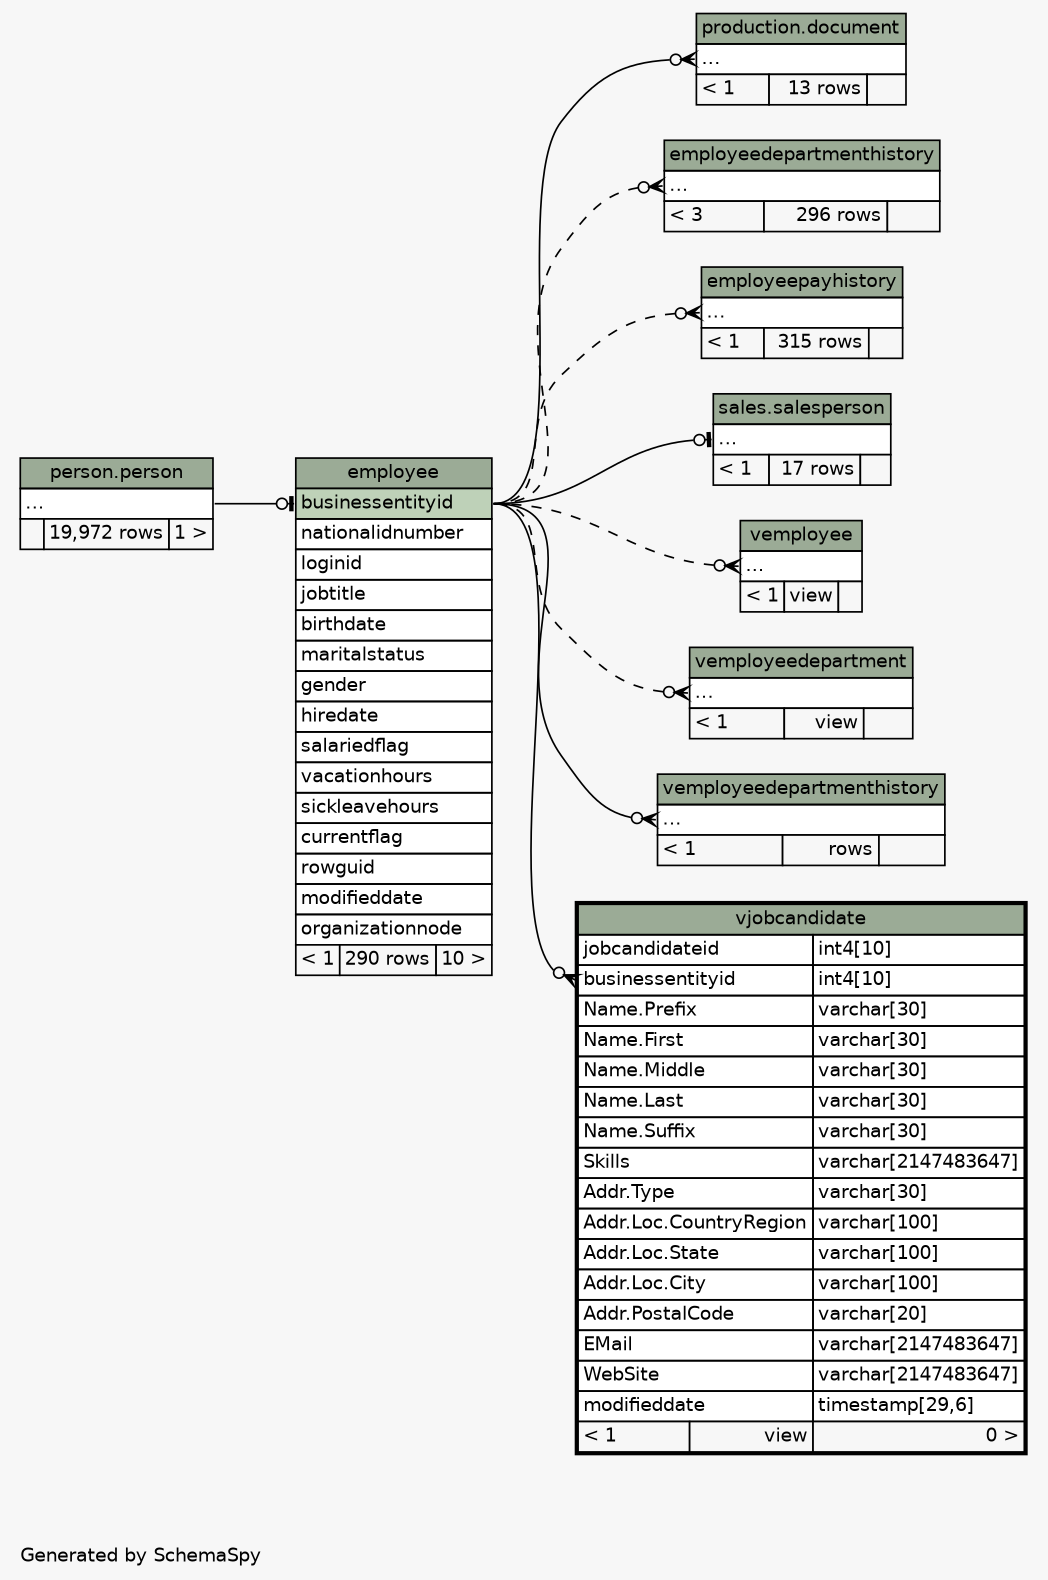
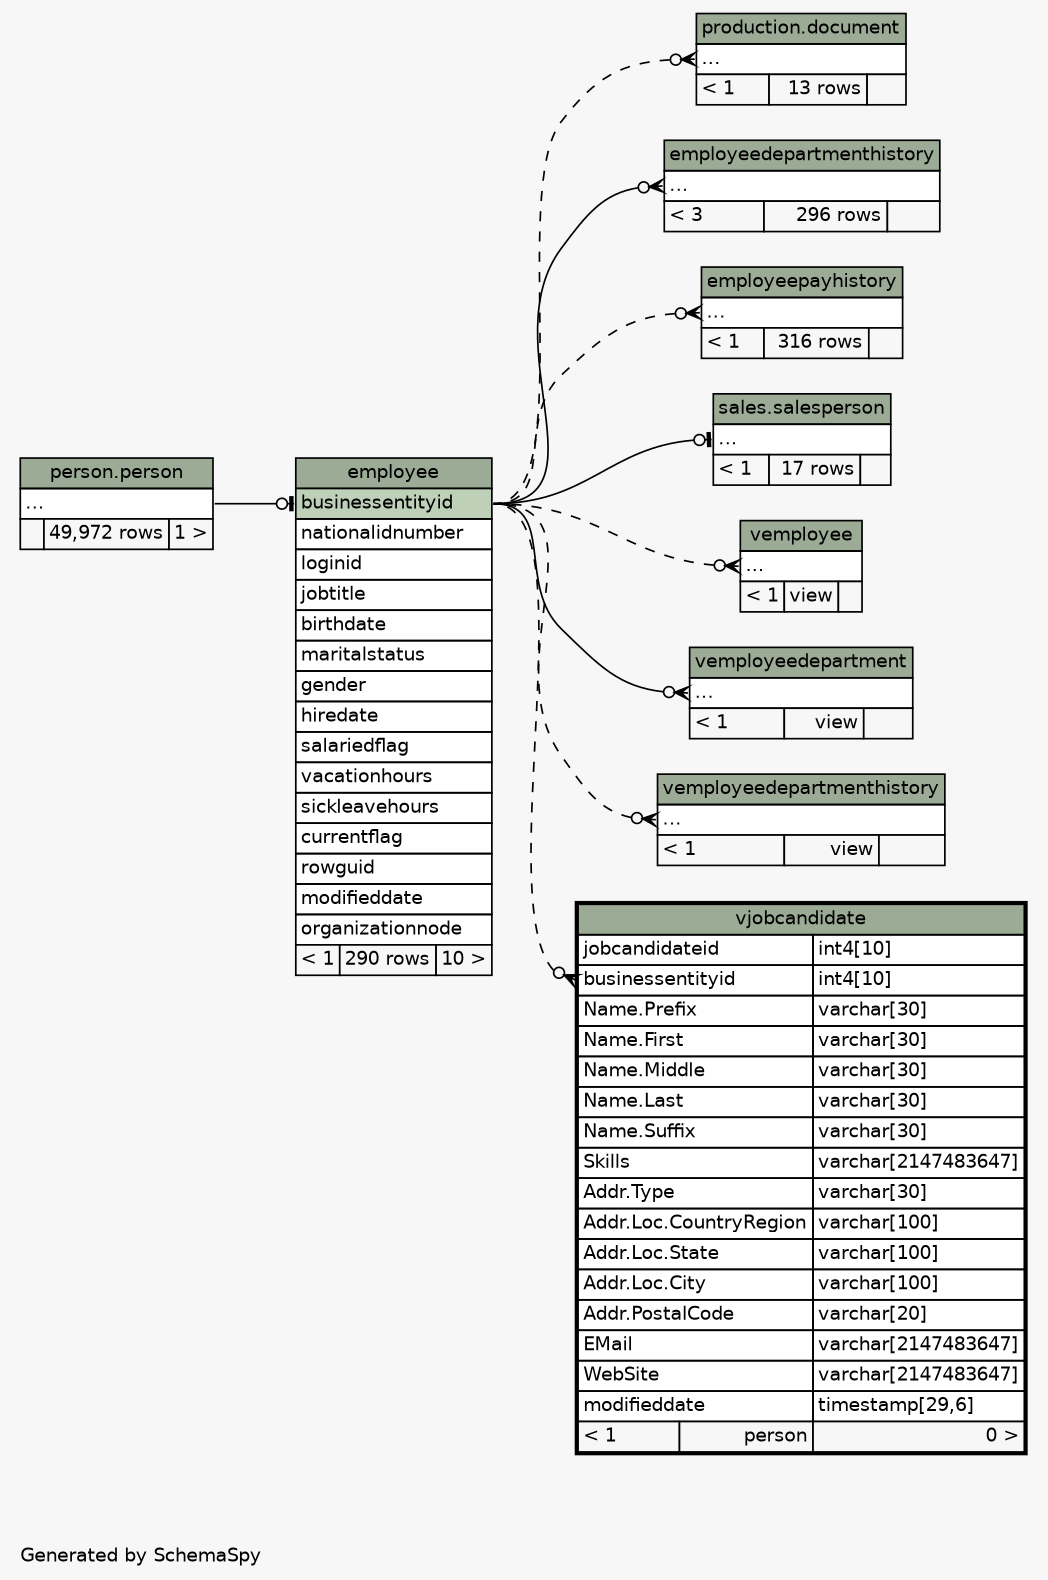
(540, 255) -> (540, 255)
(554, 264) -> (554, 264)
(821, 342) -> (821, 342)
(106, 533) -> (106, 533)
(556, 622) -> (556, 622)
(549, 729) -> (549, 729)
(536, 730) -> (536, 730)
(851, 849) -> (852, 849)
(786, 1436) -> (776, 1436)
